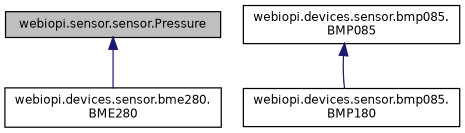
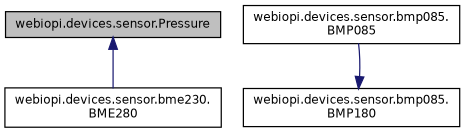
(113, 25) -> (113, 25)
(343, 72) -> (360, 60)
(113, 108) -> (113, 108)
